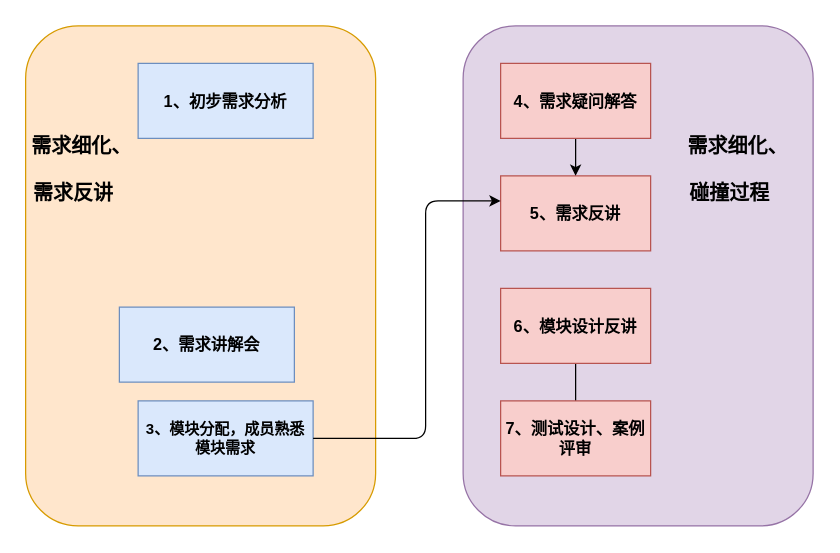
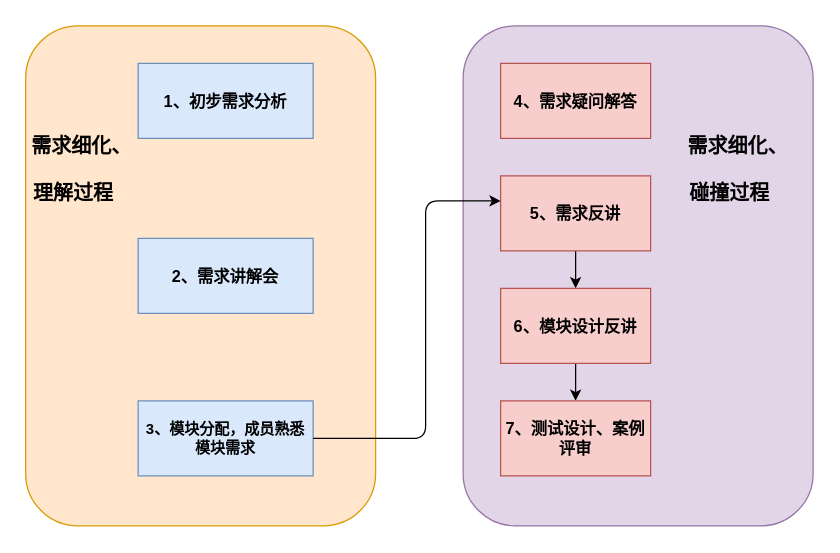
(576, 161) -> none
(82, 169) -> (82, 169)
none -> (576, 274)
(207, 344) -> (226, 276)
(576, 394) -> (576, 391)
